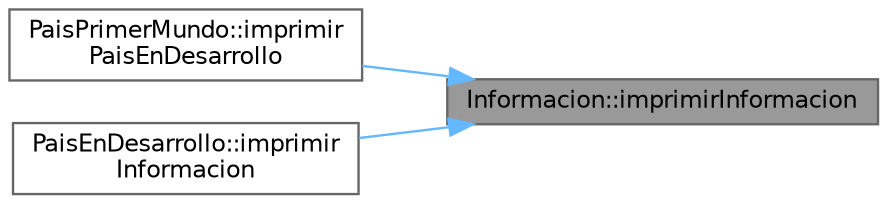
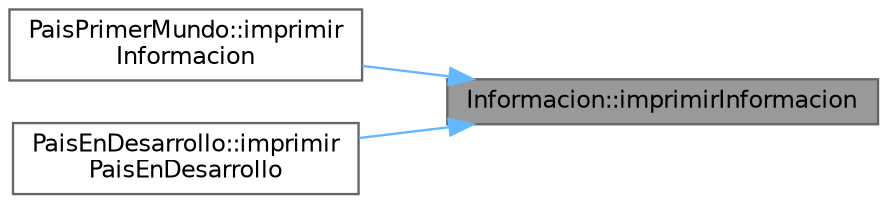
(186, 45) -> (186, 45)
(186, 159) -> (186, 159)
